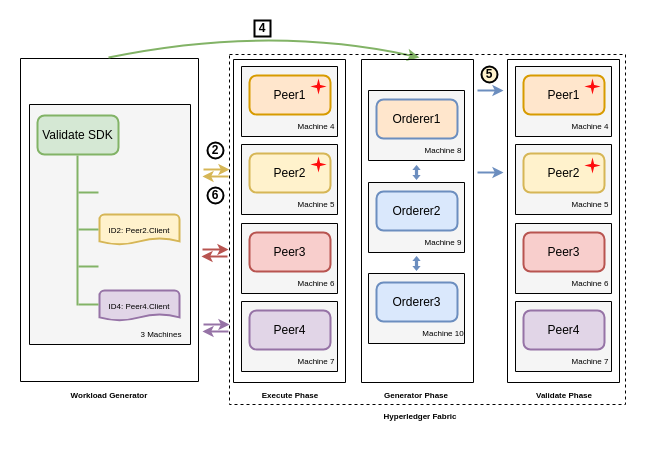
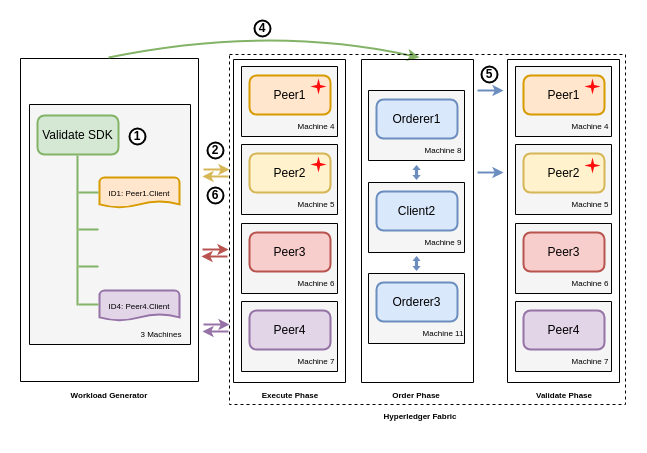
(263, 29) -> (263, 29)
(490, 75) -> (490, 75)
(417, 119) -> (417, 119)
none -> (138, 137)
none -> (140, 193)
(417, 212) -> (417, 212)
(140, 230) -> none
(444, 334) -> (444, 334)
(417, 396) -> (417, 396)
